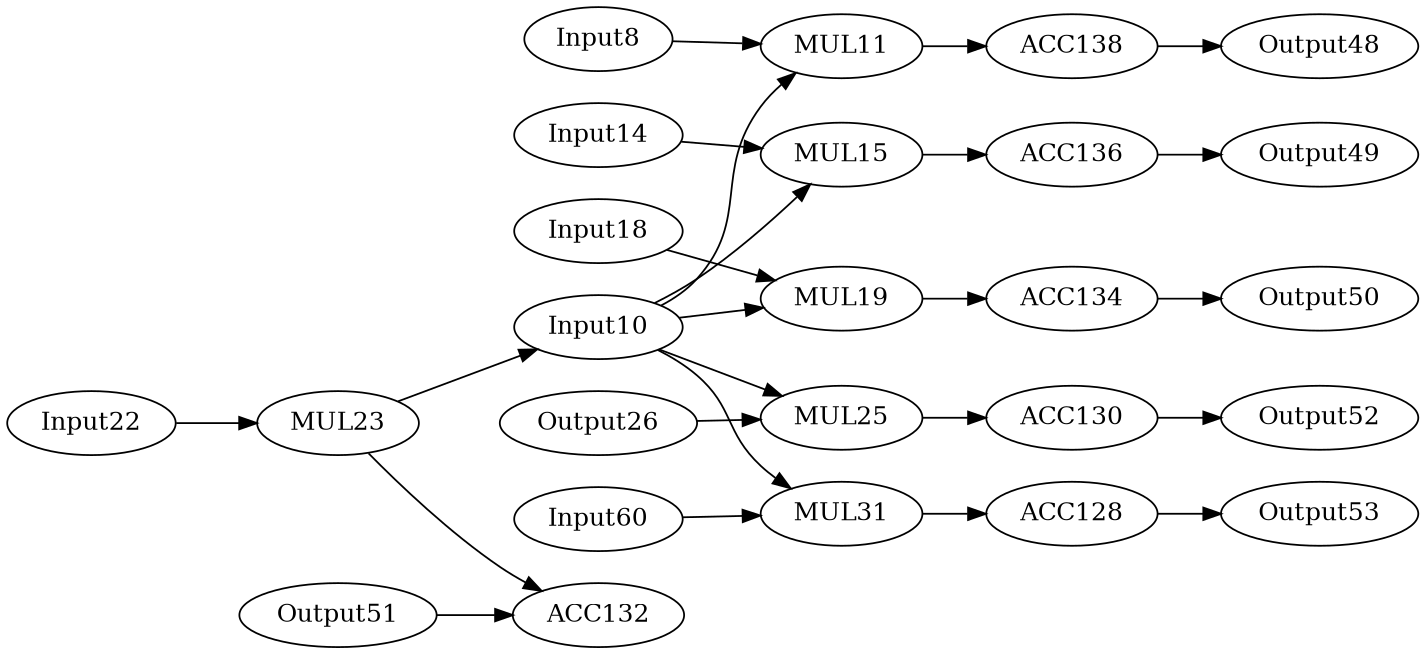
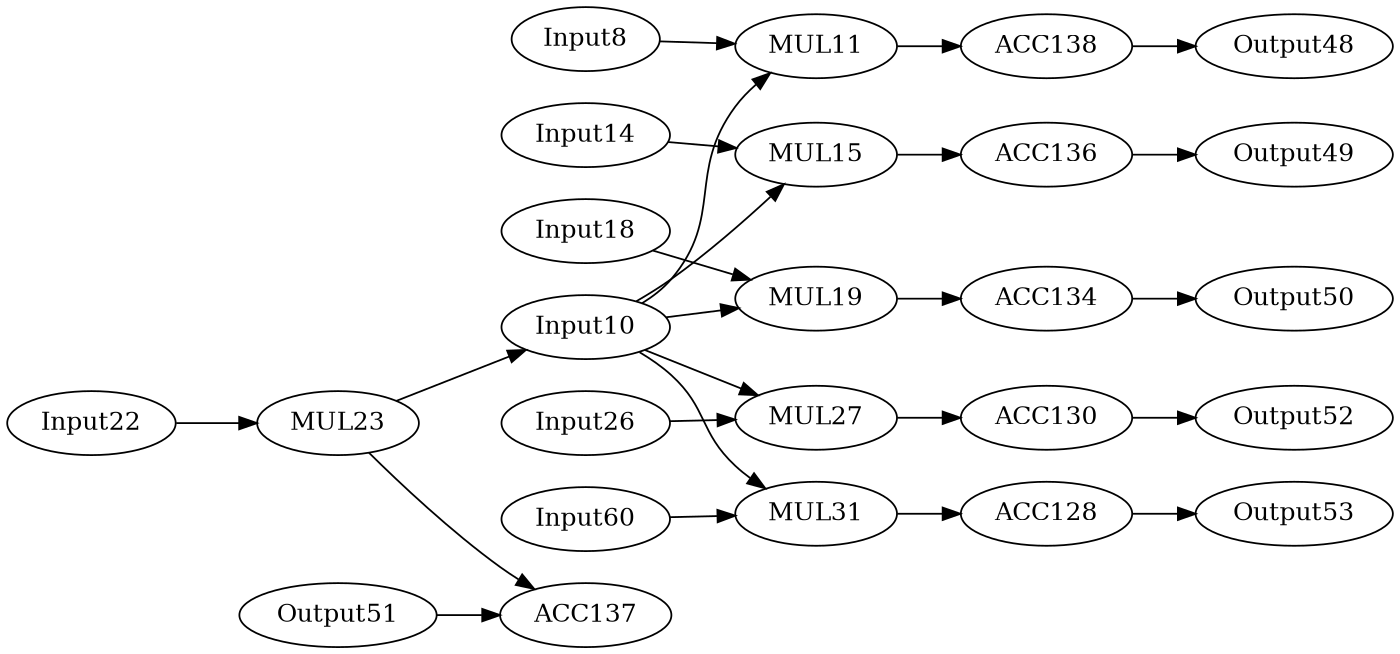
(842, 418) -> (816, 418)
(598, 423) -> (586, 423)
(598, 615) -> (586, 615)
